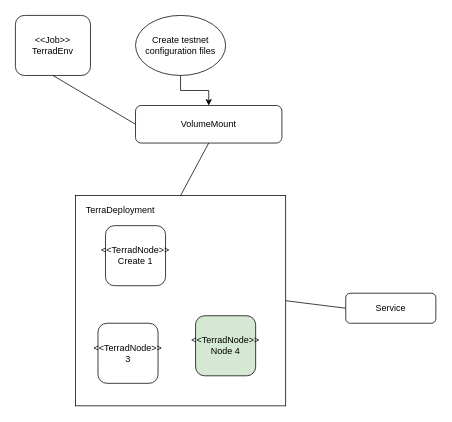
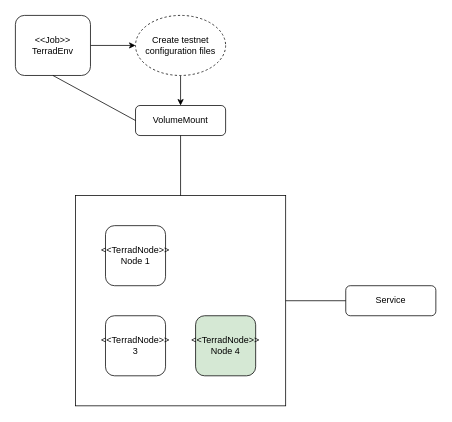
none -> (110, 45)
(180, 45) -> (180, 45)
(209, 124) -> (180, 120)
(120, 210) -> none
(135, 255) -> (135, 255)
(390, 308) -> (390, 300)
(128, 353) -> (135, 345)
